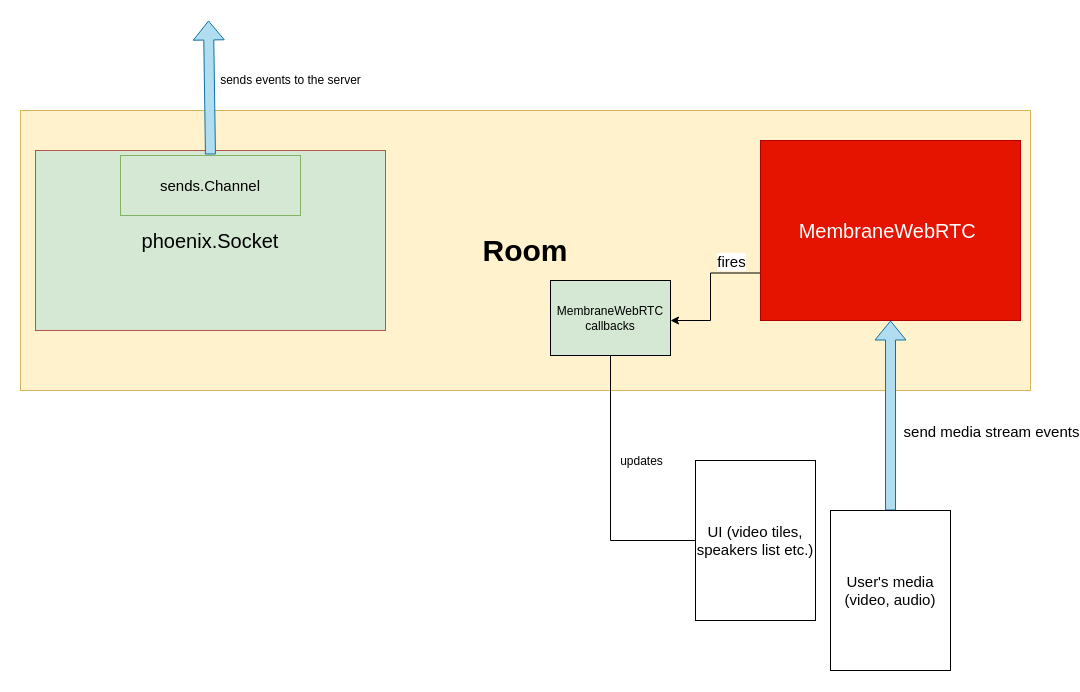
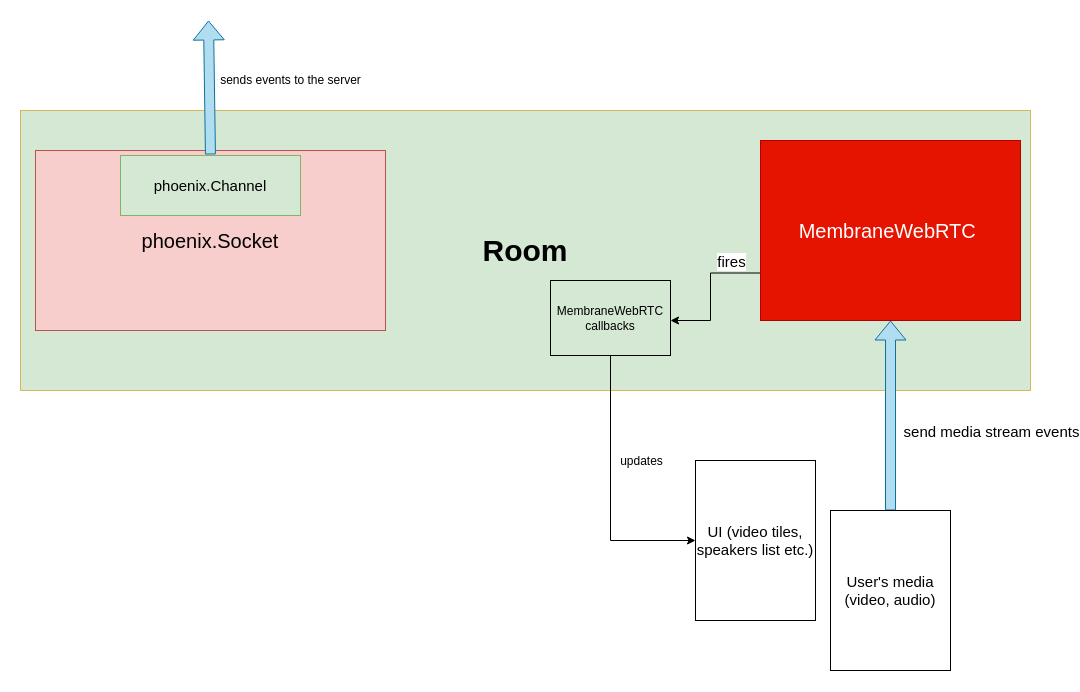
(211, 186) -> (211, 186)
(211, 241) -> (211, 241)
(526, 251) -> (526, 251)
(690, 541) -> (687, 541)
